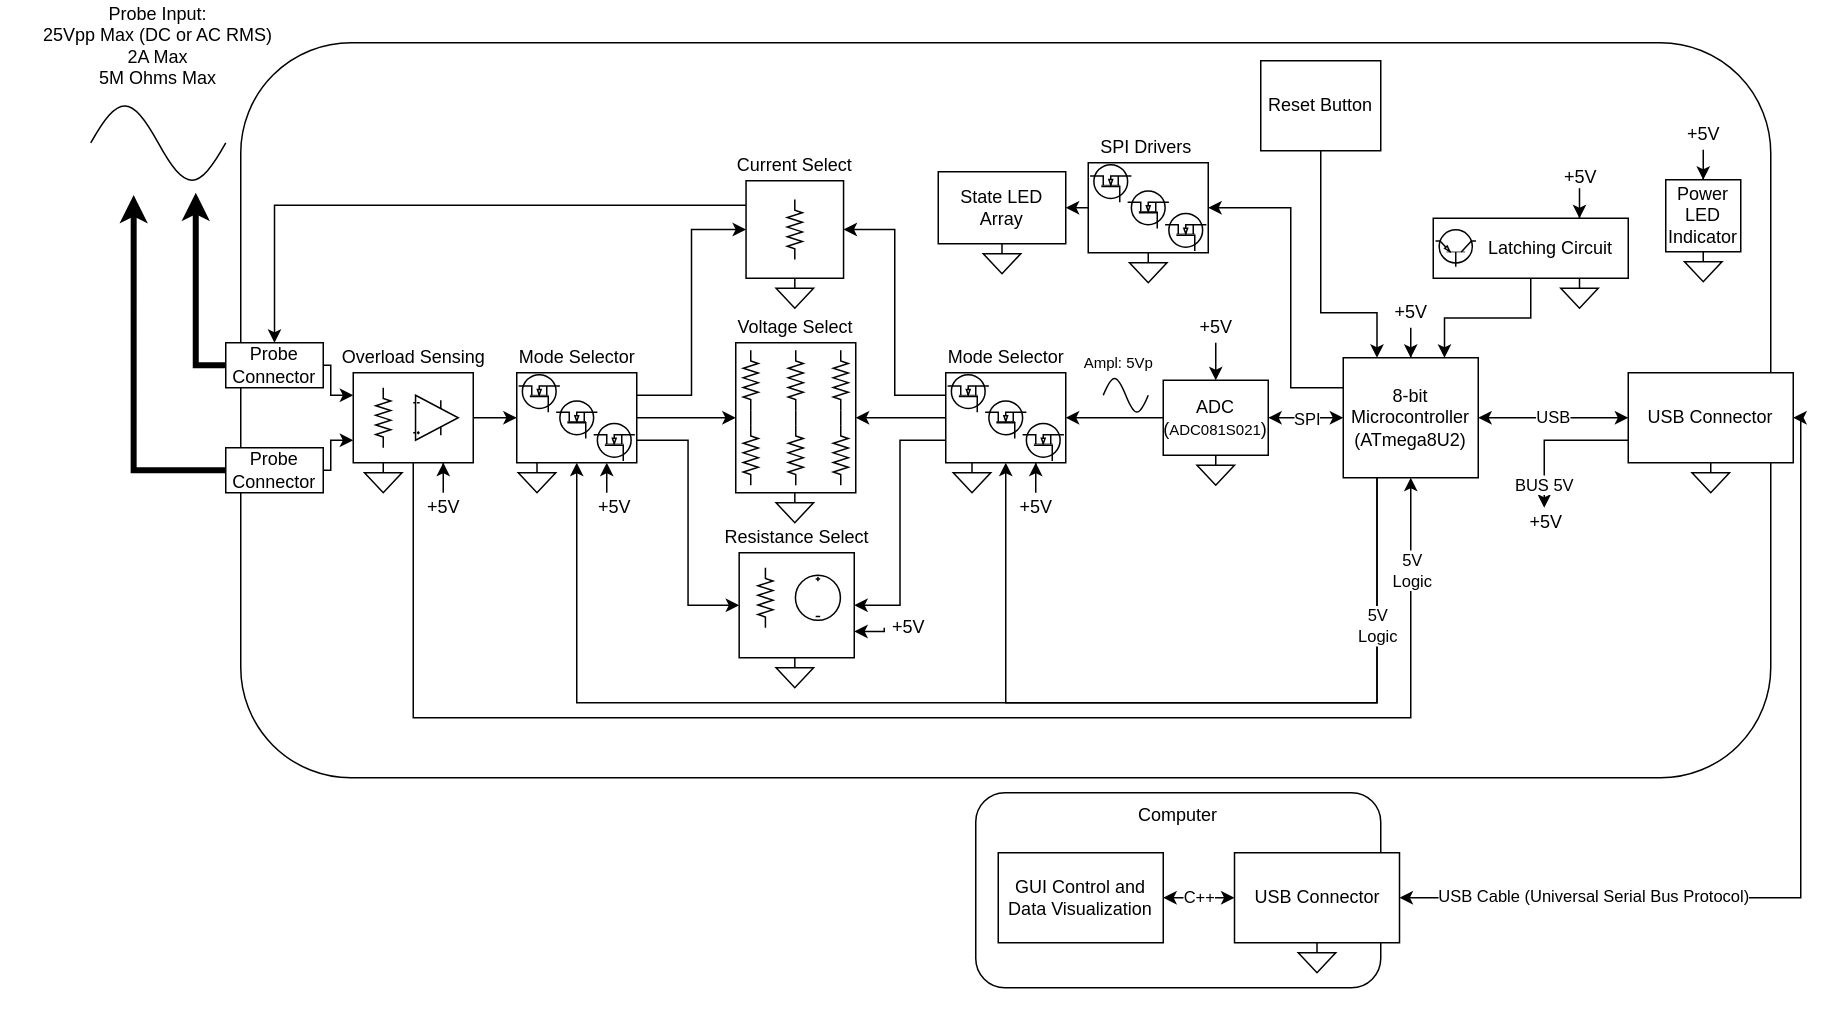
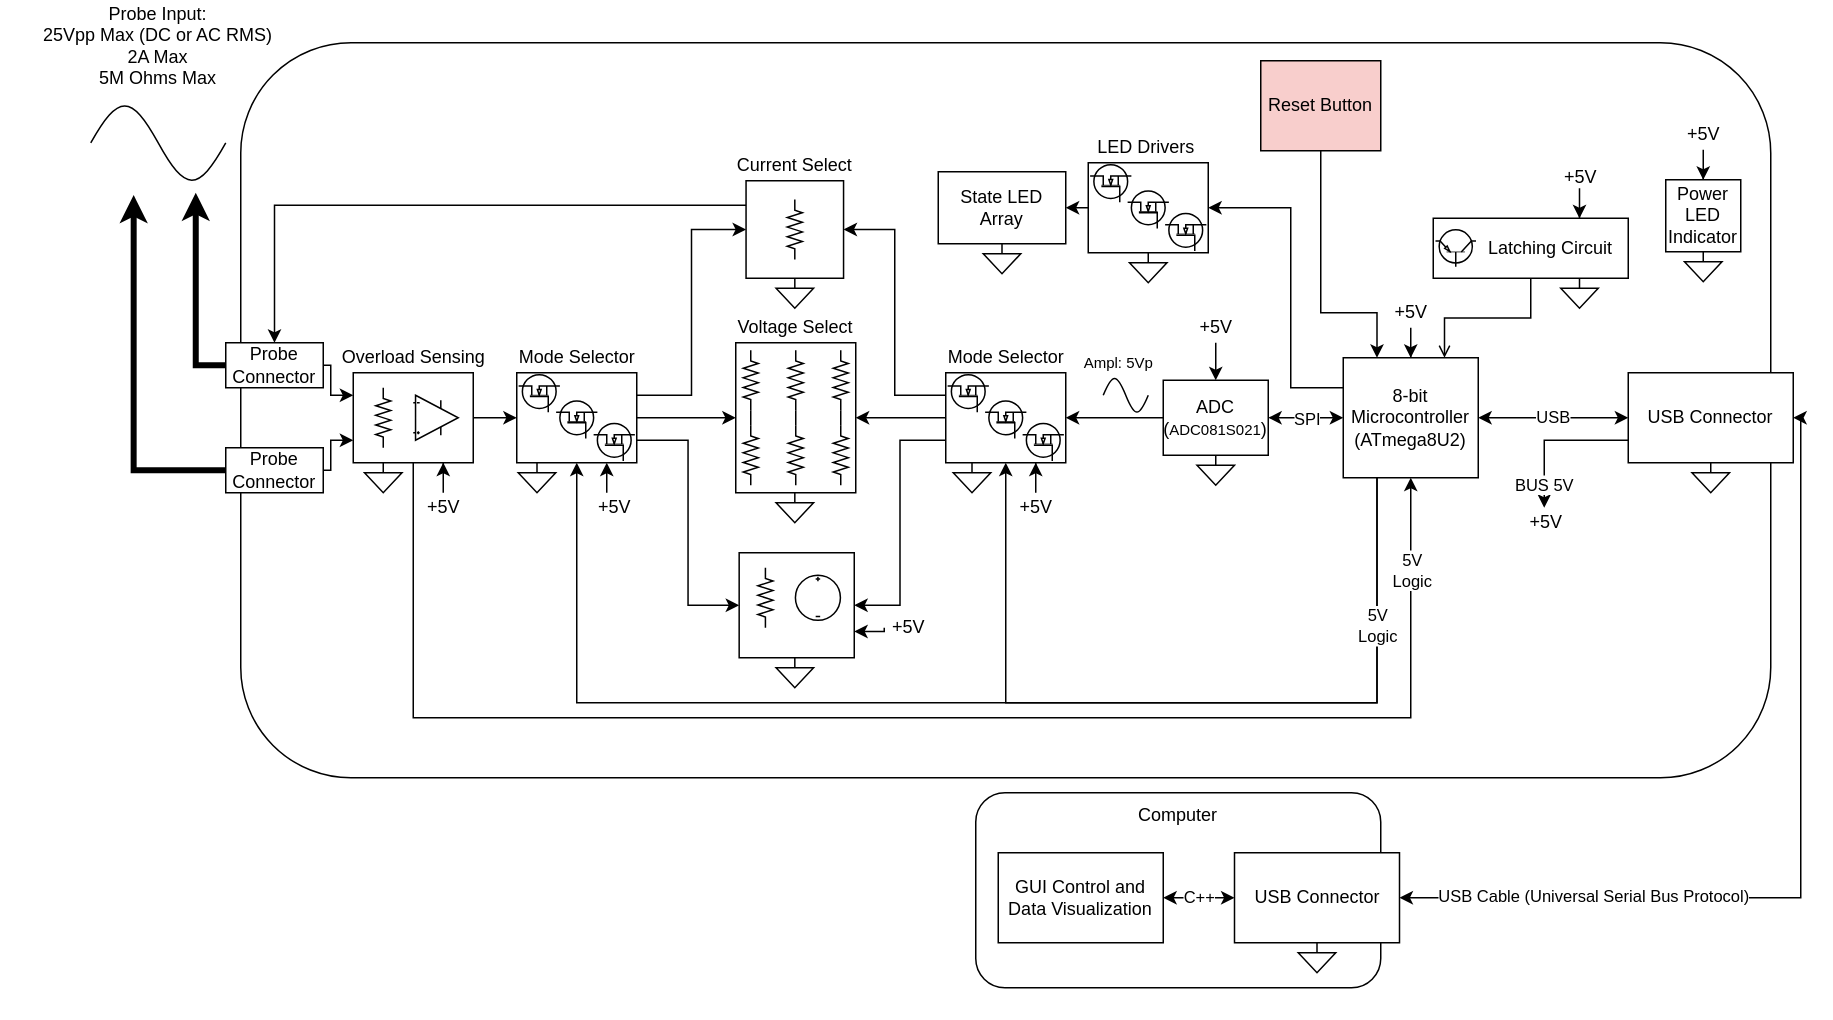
(1321, 106) -> (1321, 106)
(1149, 148) -> (1149, 148)
(1445, 346) -> (1445, 348)
(798, 538) -> none
